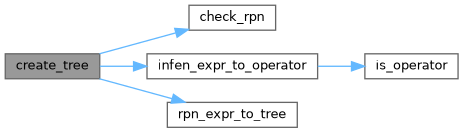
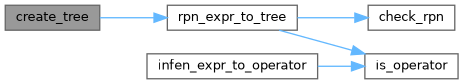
none -> (316, 40)
(138, 43) -> (326, 18)
(117, 66) -> none
